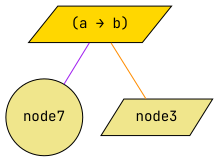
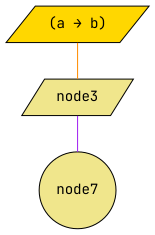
(77, 63) -> (78, 134)
